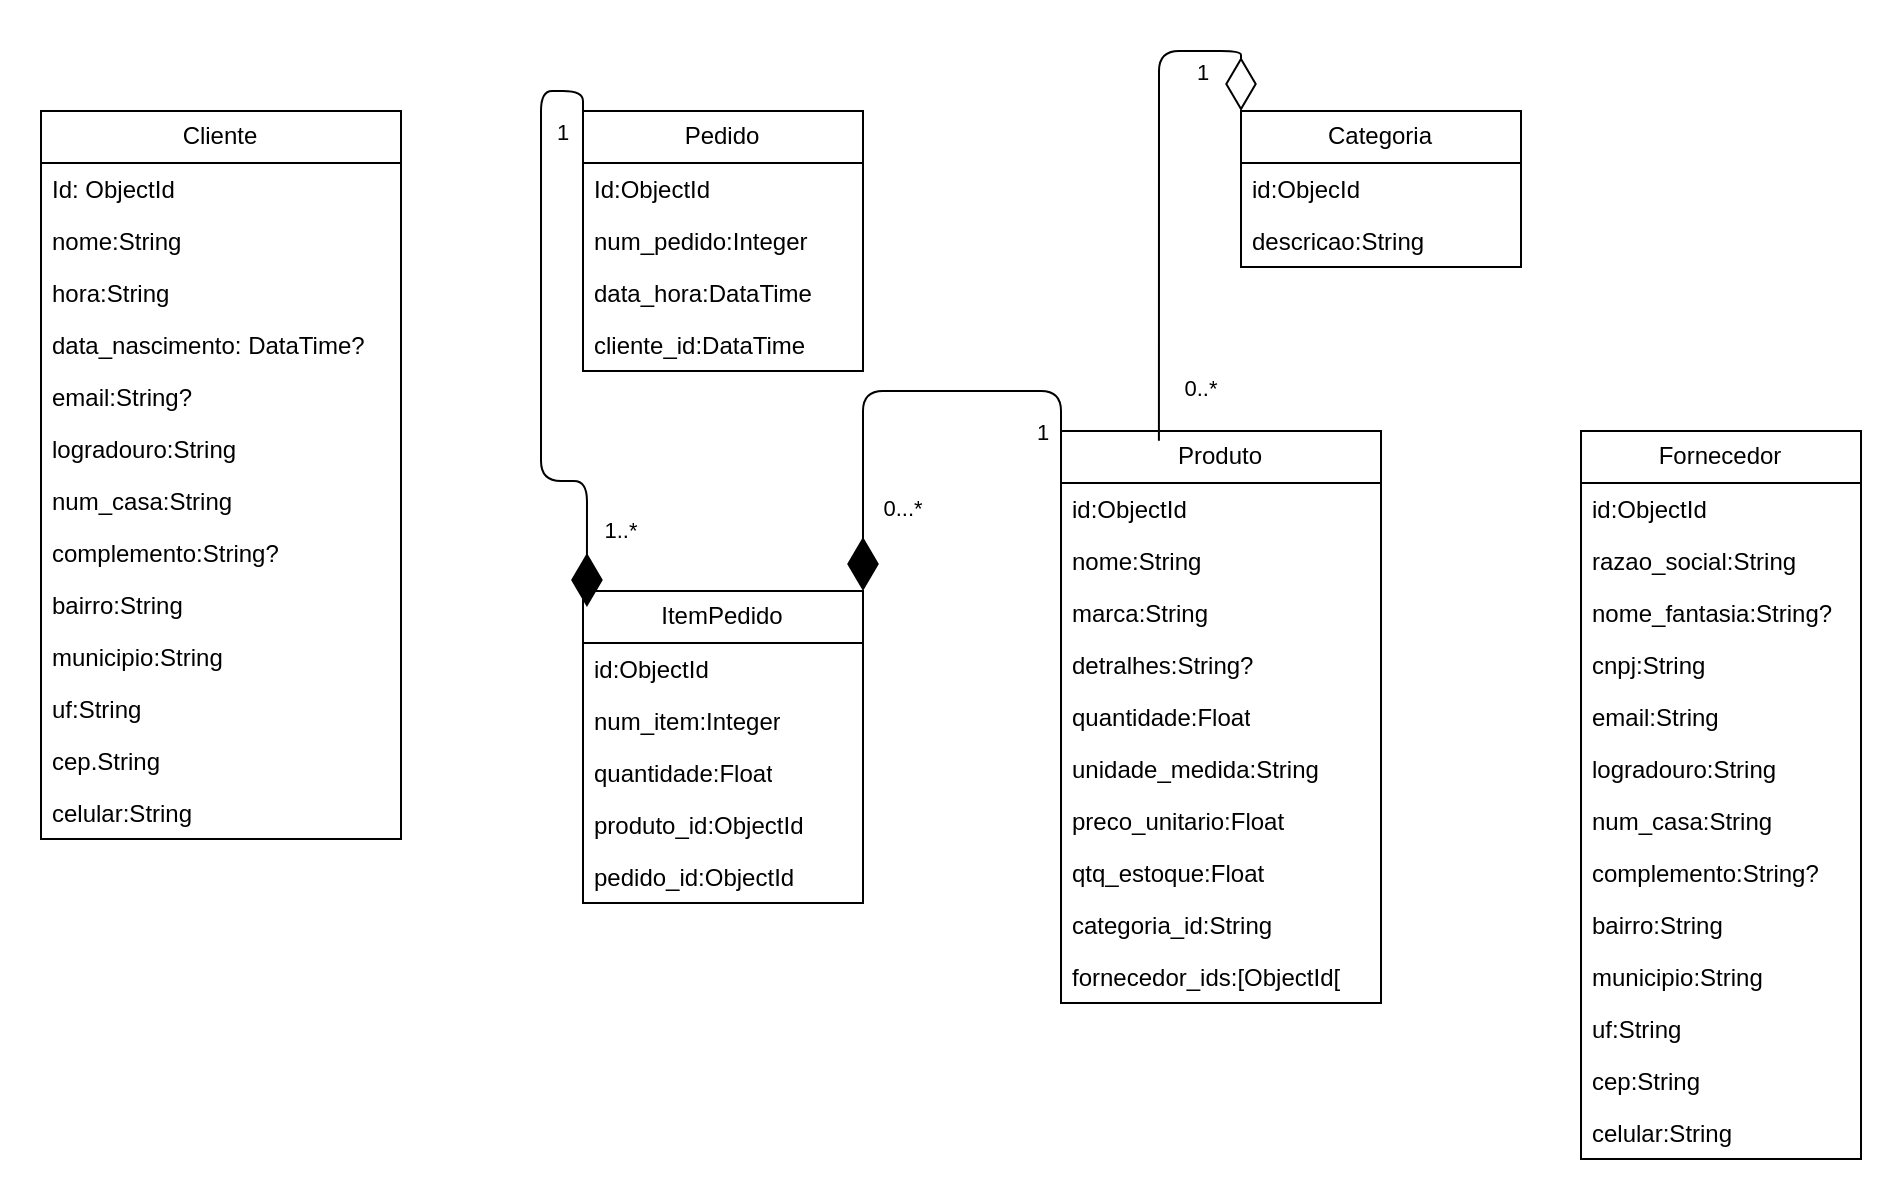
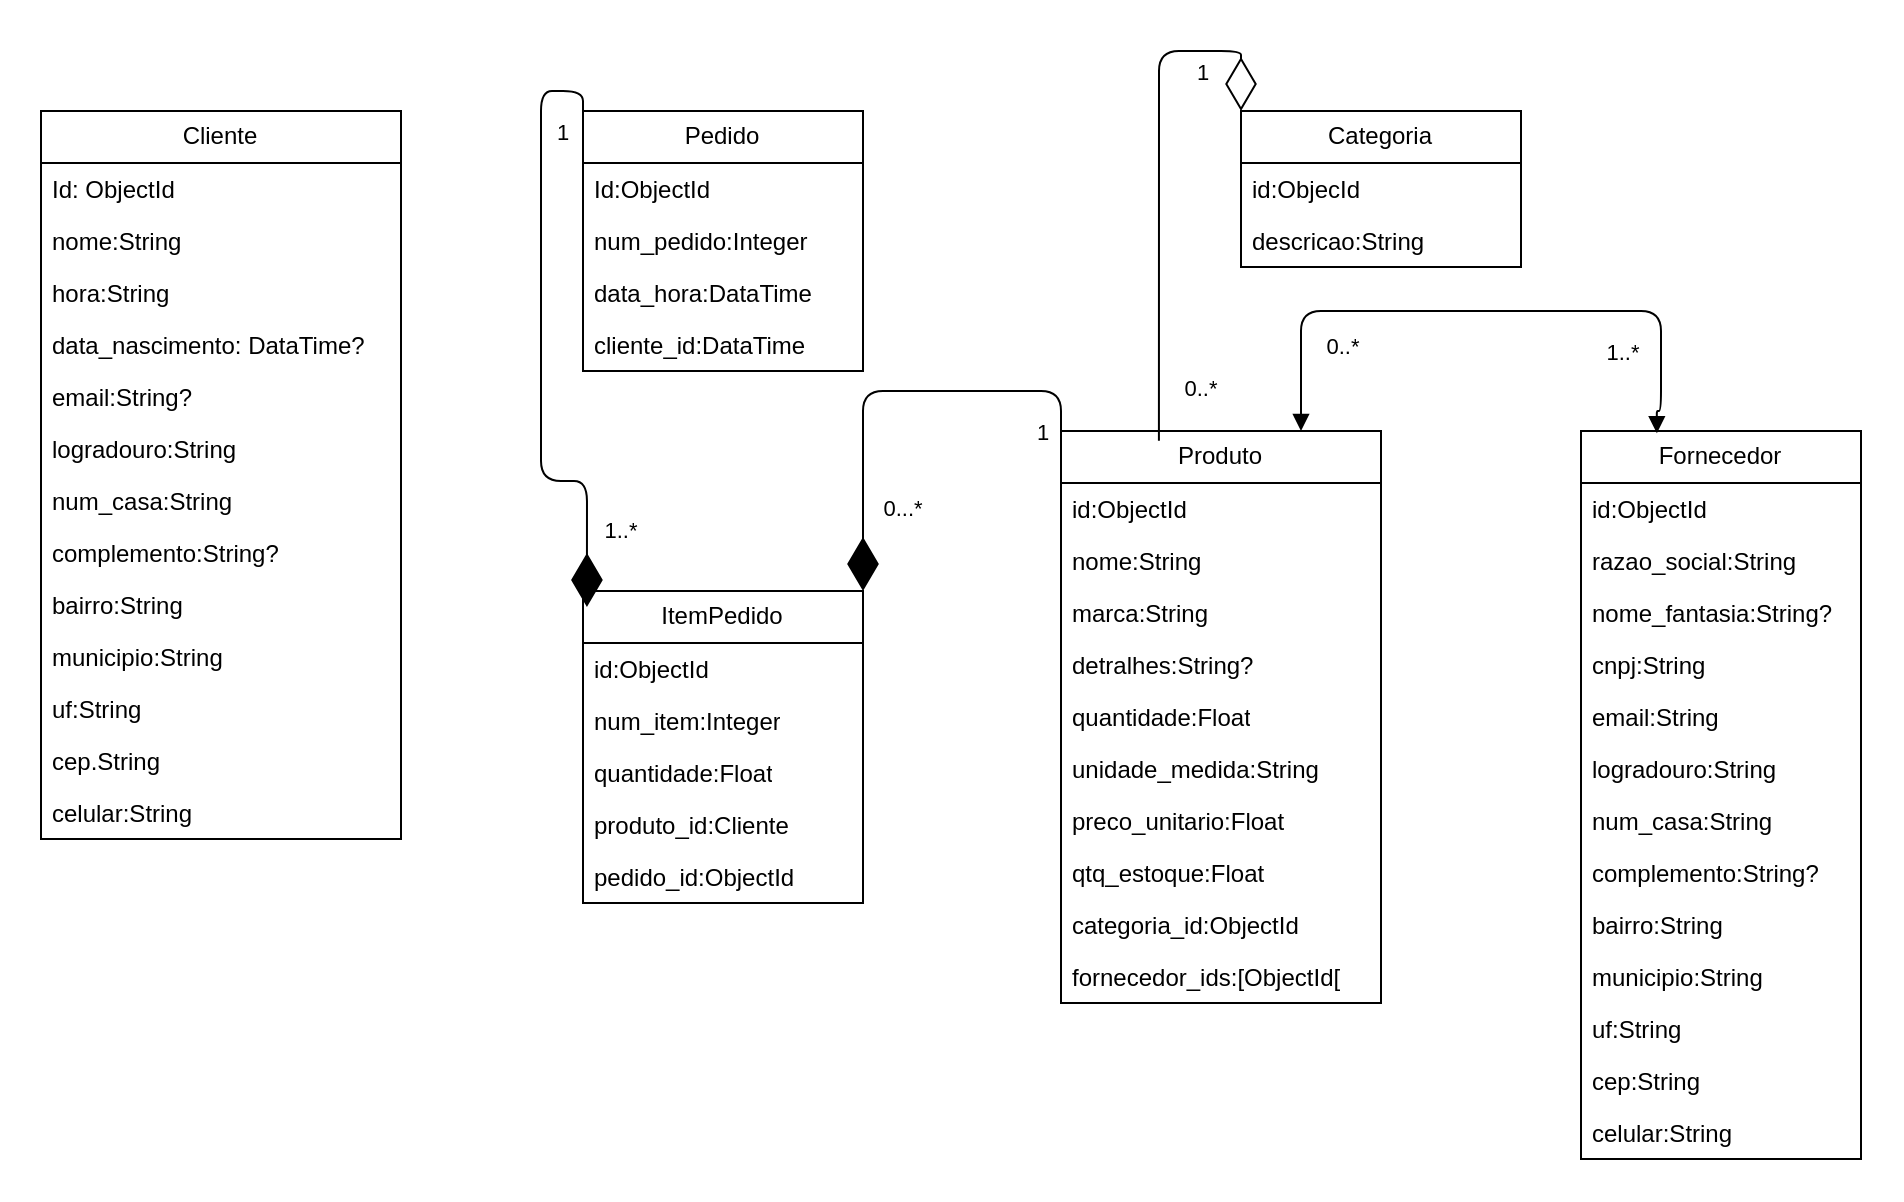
none -> (1485, 311)
(716, 827) -> (703, 827)
(1188, 927) -> (1205, 927)
